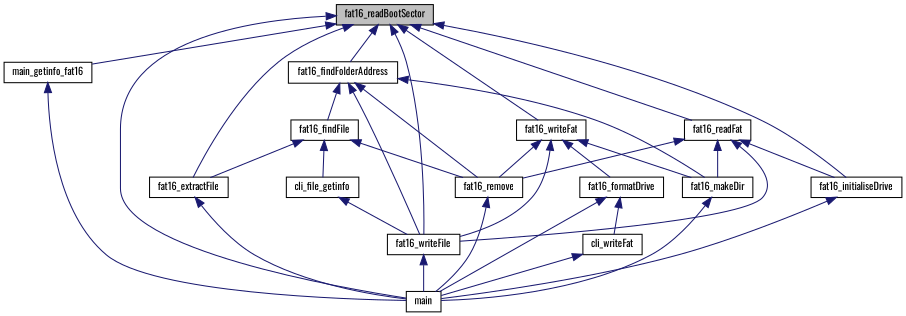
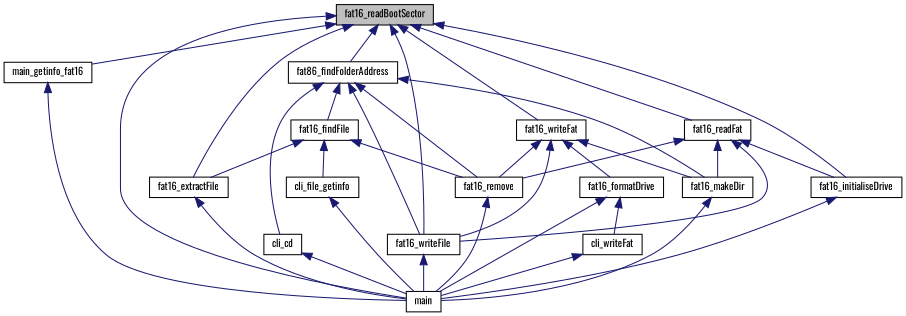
(343, 72) -> (343, 72)
(378, 218) -> (373, 250)
none -> (283, 244)
